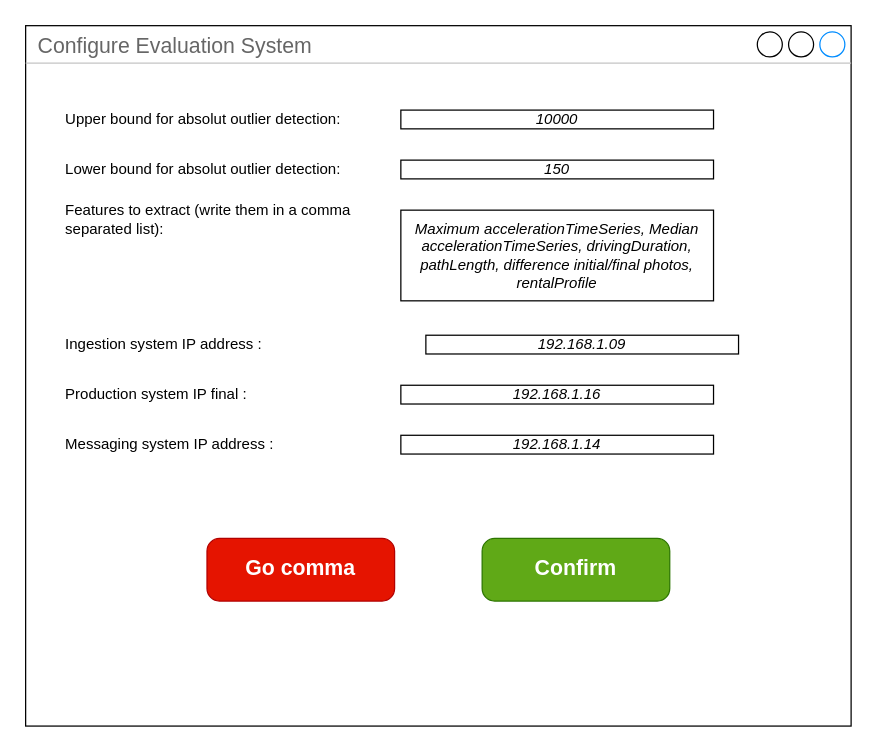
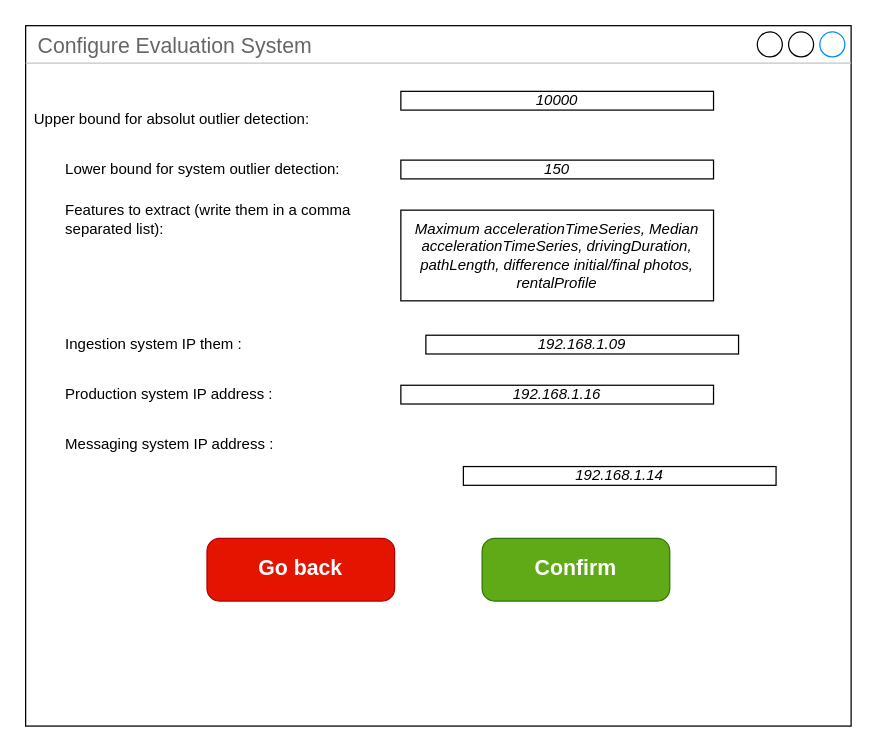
(213, 119) -> (182, 119)
(557, 119) -> (557, 101)
(208, 169) -> (208, 169)
(176, 344) -> (163, 344)
(168, 394) -> (180, 394)
(557, 444) -> (619, 476)
(301, 569) -> (301, 569)
